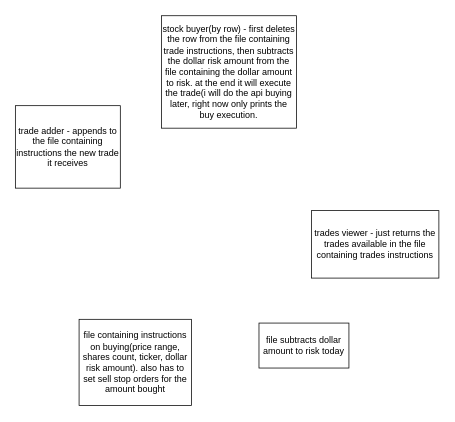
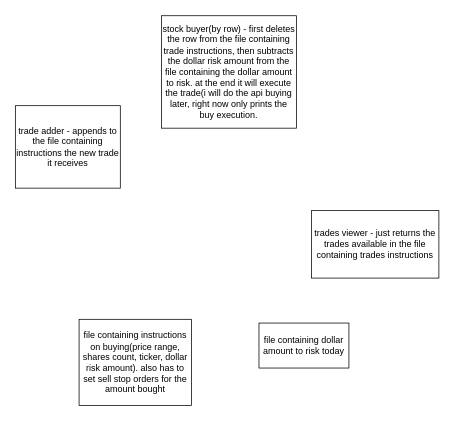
(304, 345) -> (304, 345)
